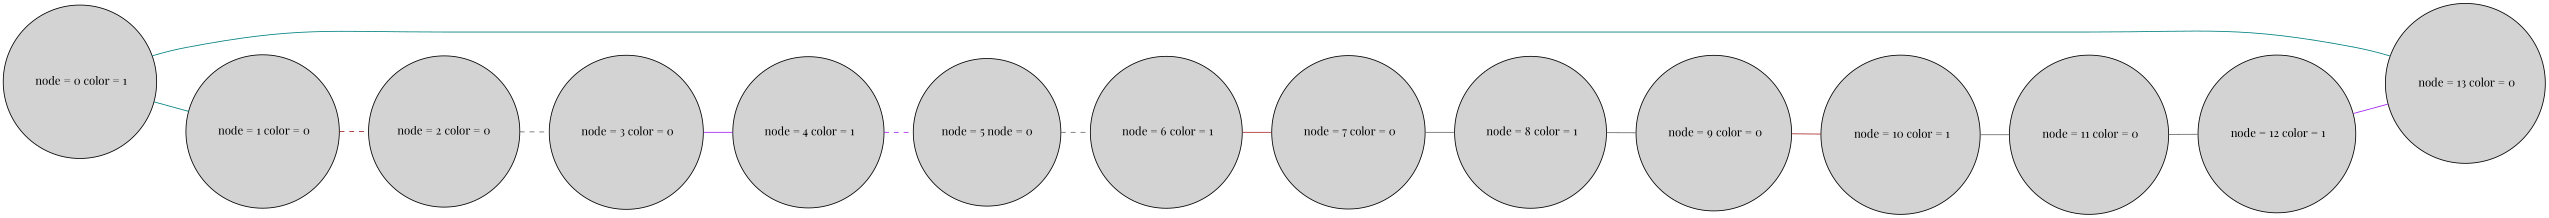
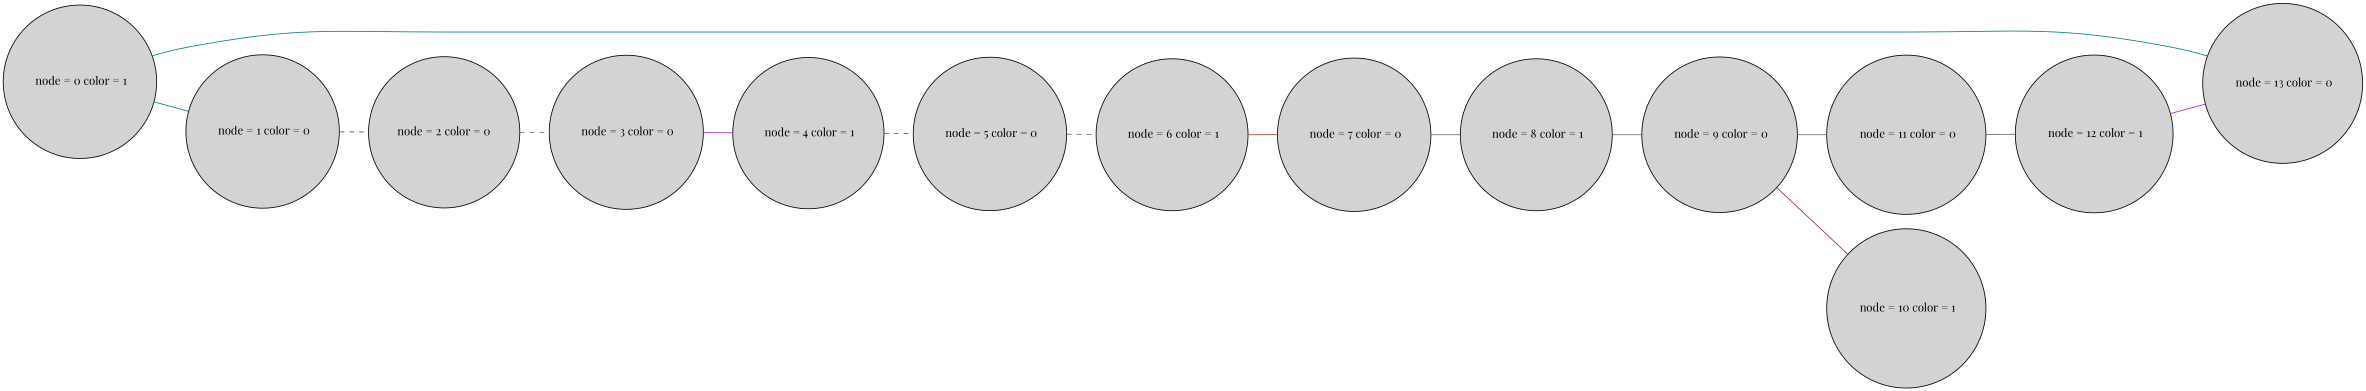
(987, 132) -> (990, 134)
(1995, 135) -> (1812, 135)
